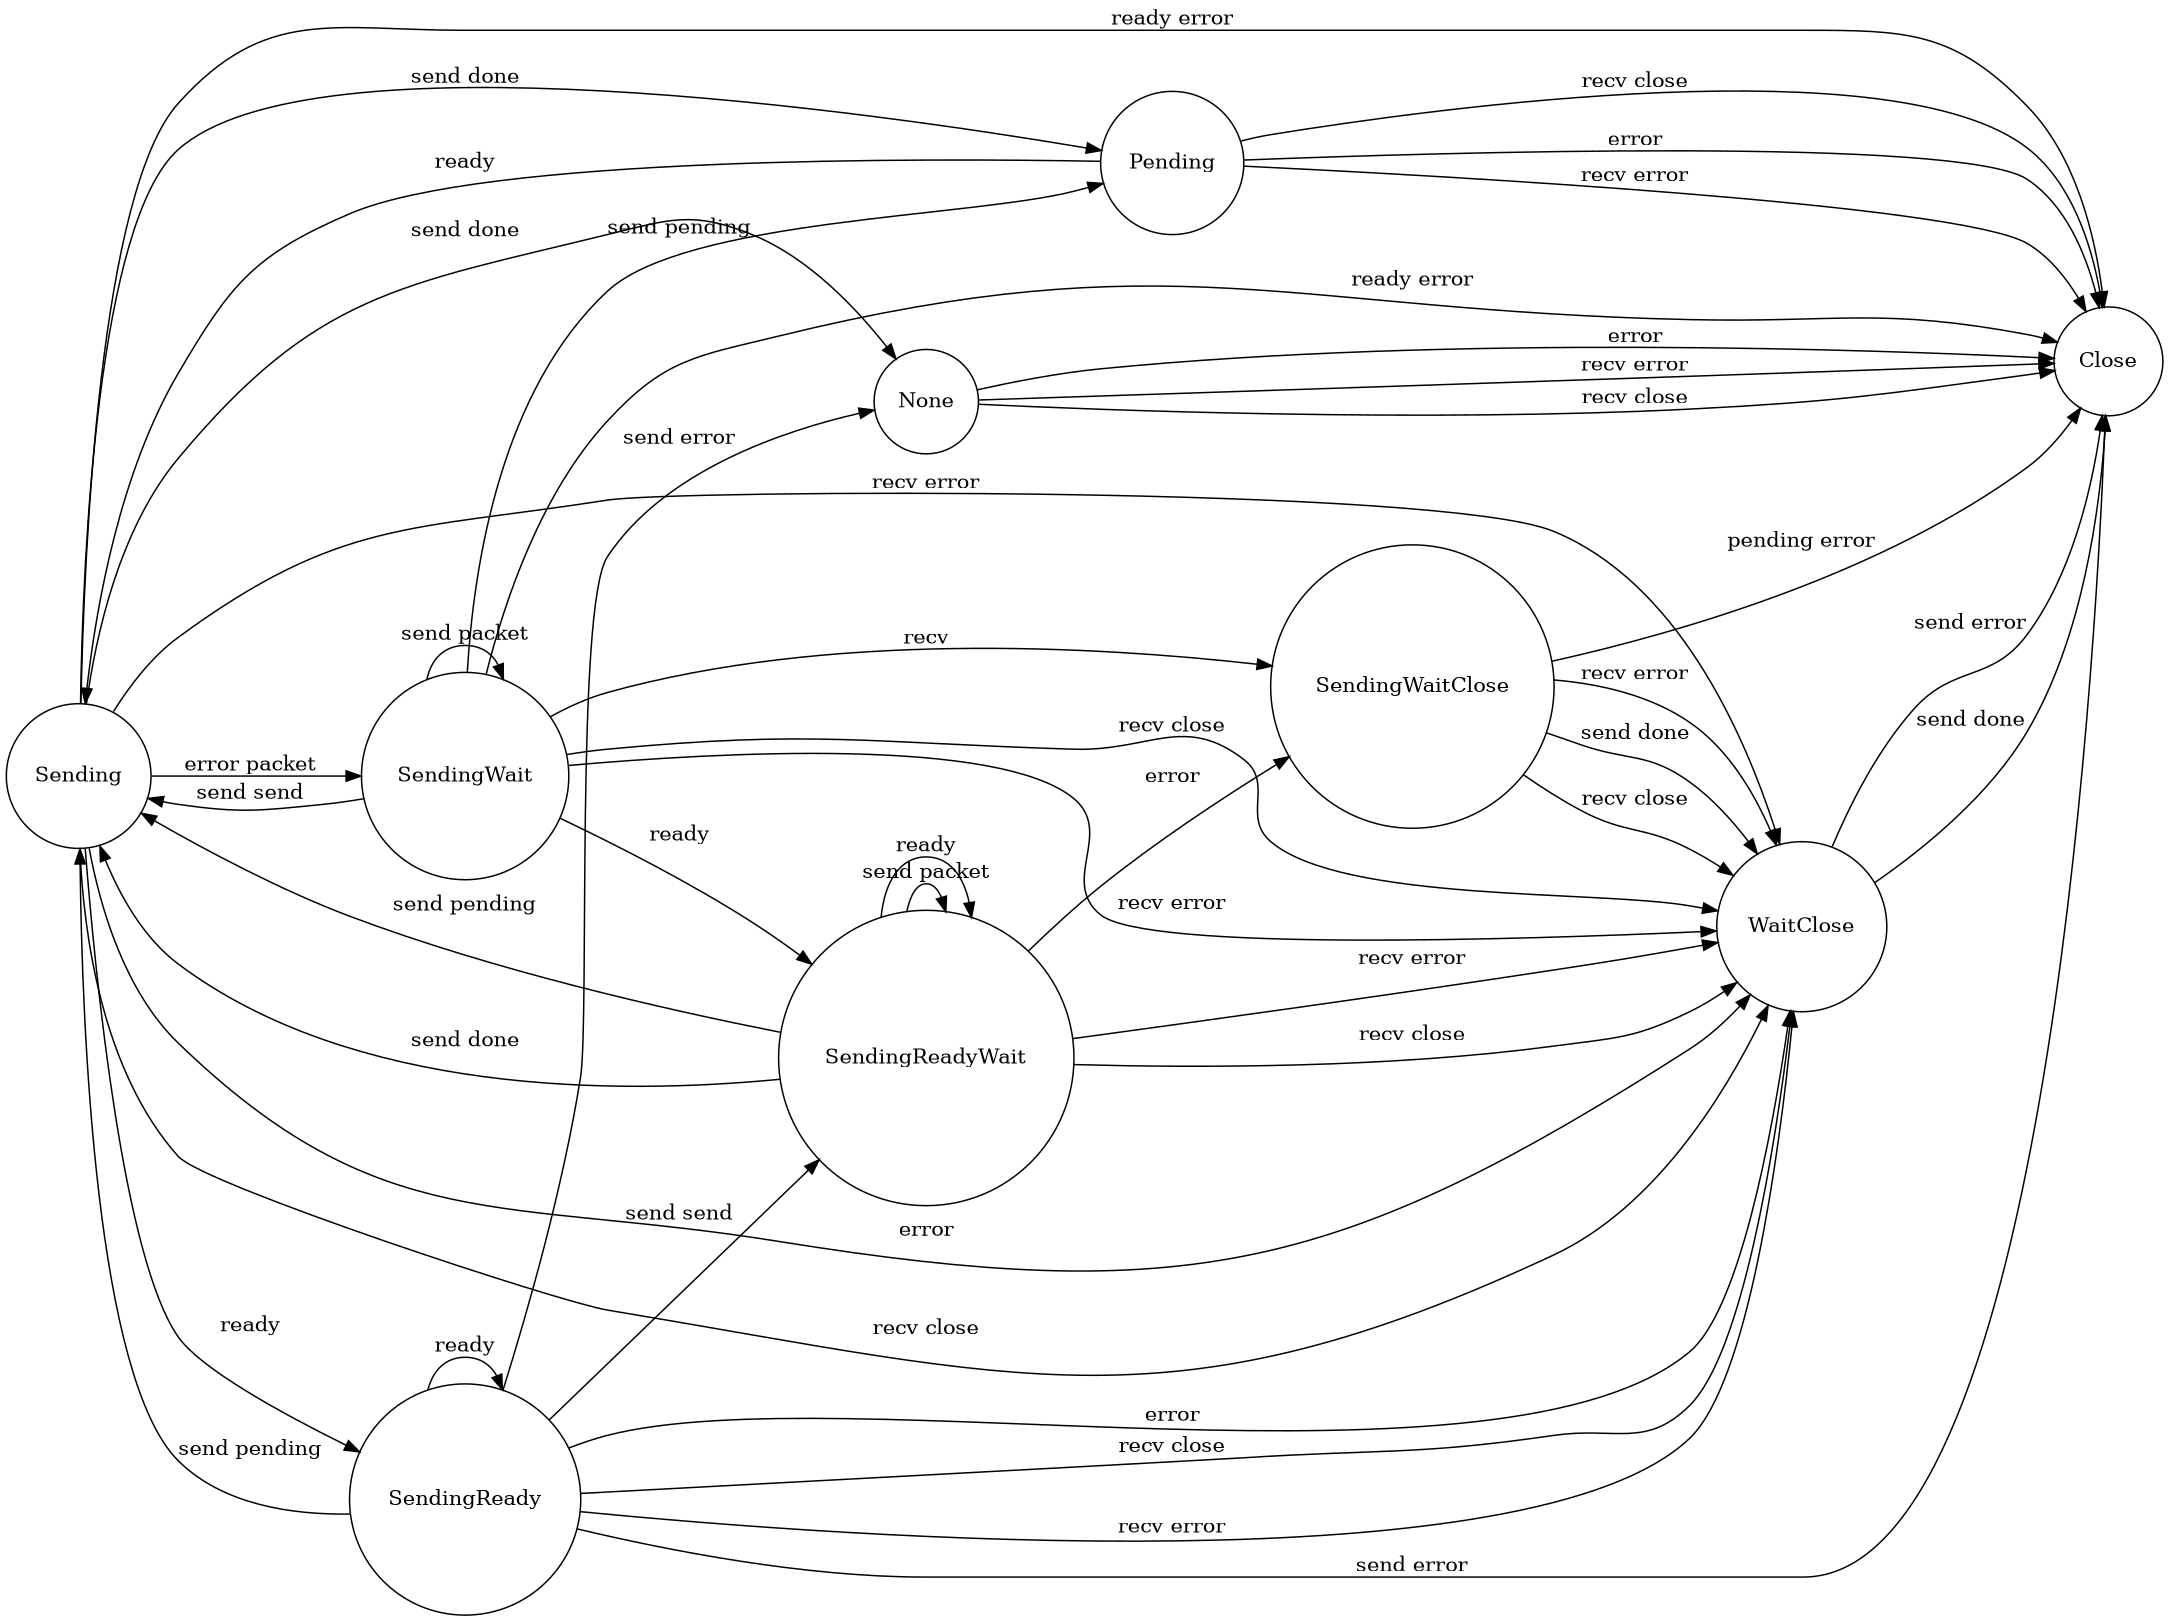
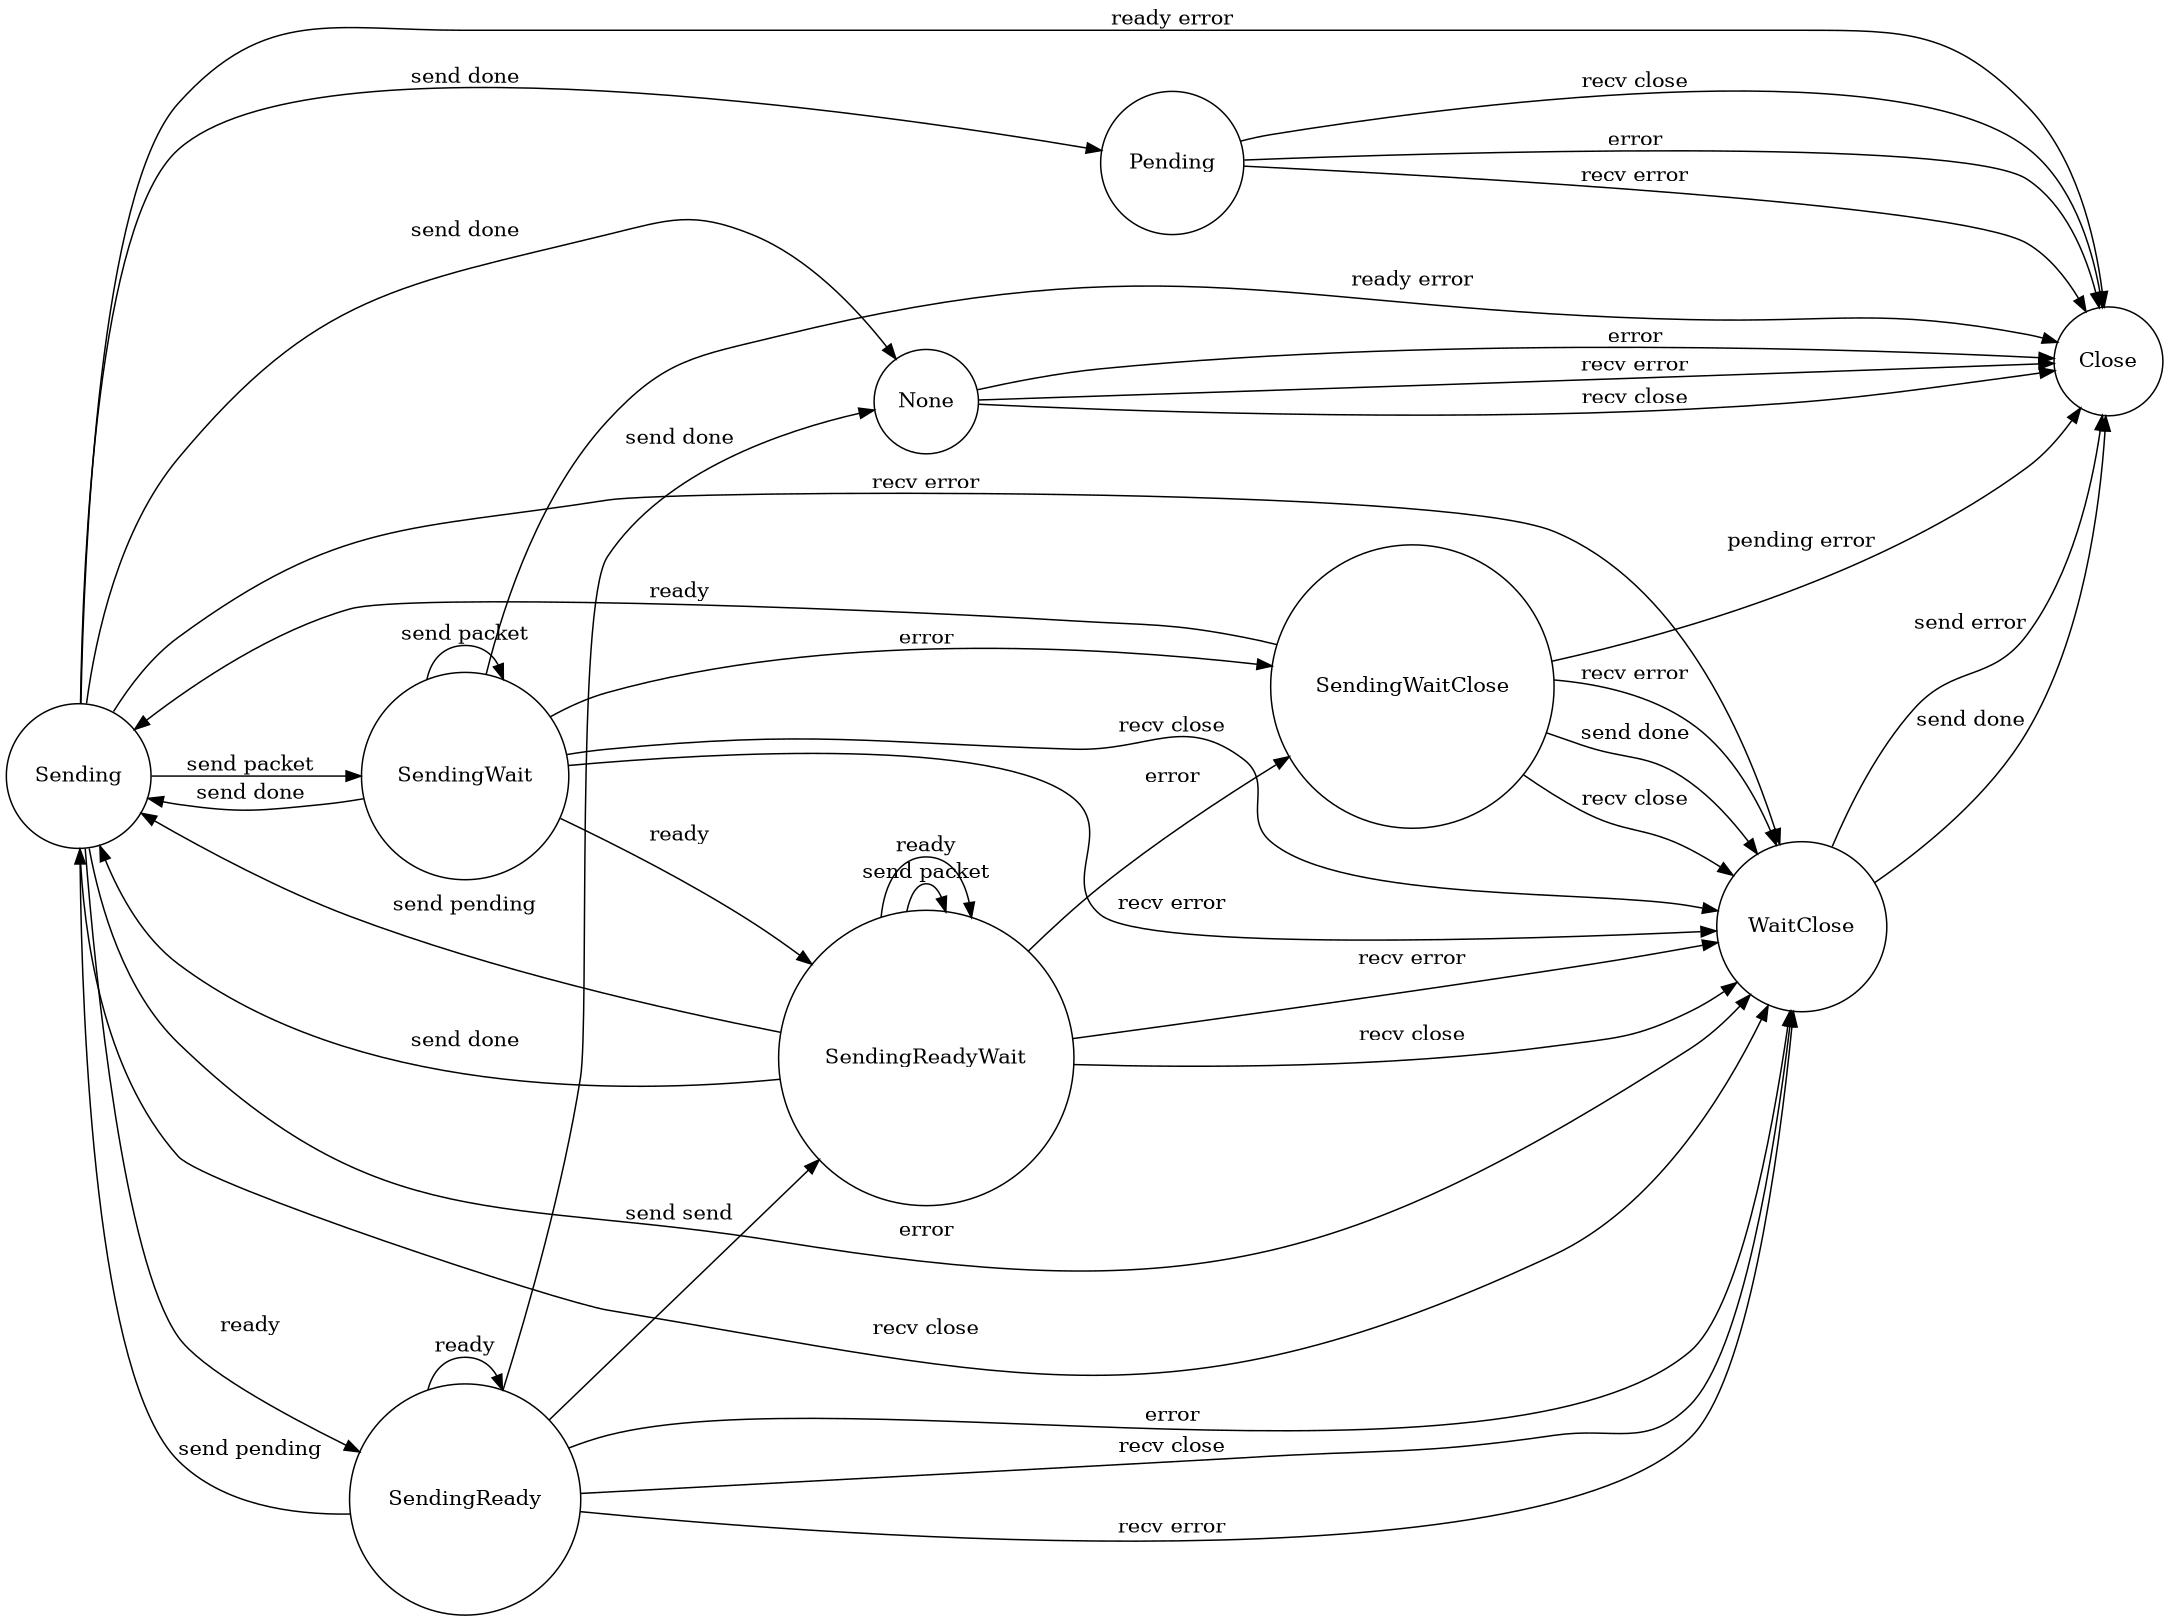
(439, 191) -> (698, 605)
(642, 270) -> none
(680, 438) -> (680, 438)
(926, 638) -> (926, 638)
(251, 765) -> (251, 765)
(251, 793) -> (251, 793)
(1804, 1577) -> none
